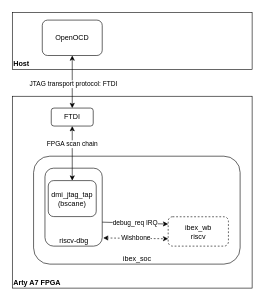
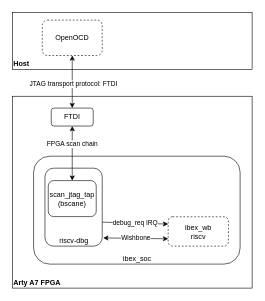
(72, 38) -> (72, 38)
(72, 199) -> (72, 199)
(114, 238) -> (114, 238)
